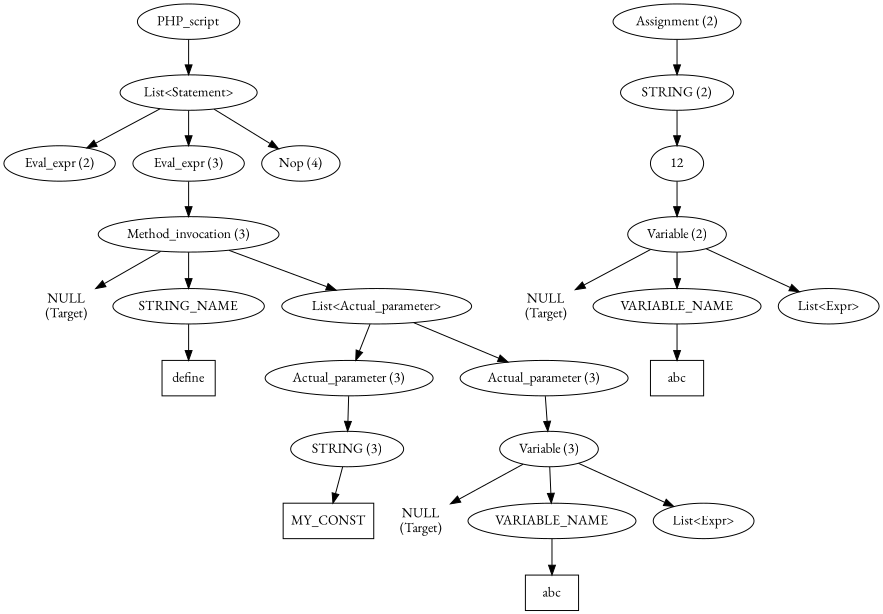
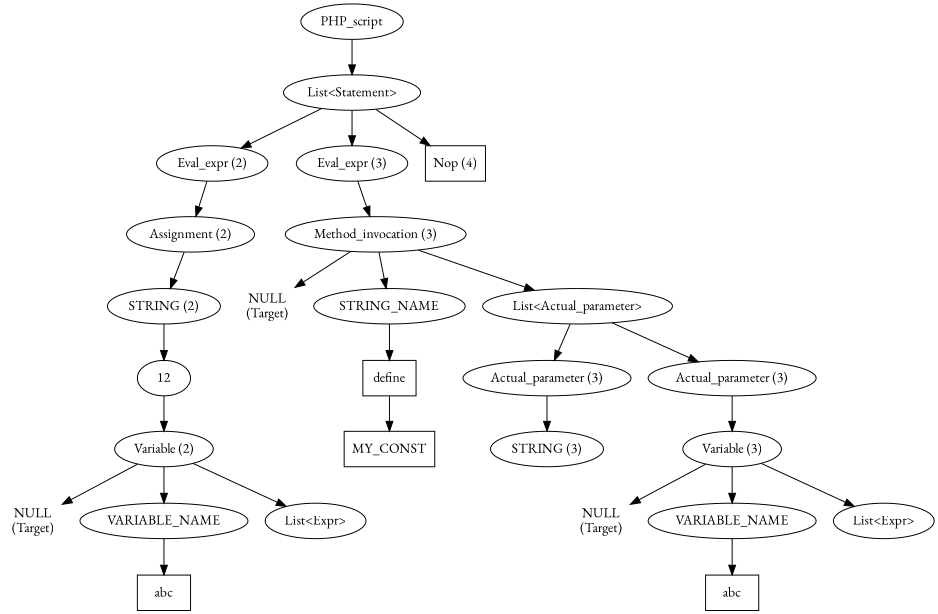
(301, 163) -> (455, 163)
none -> (203, 194)
(339, 480) -> (389, 409)
